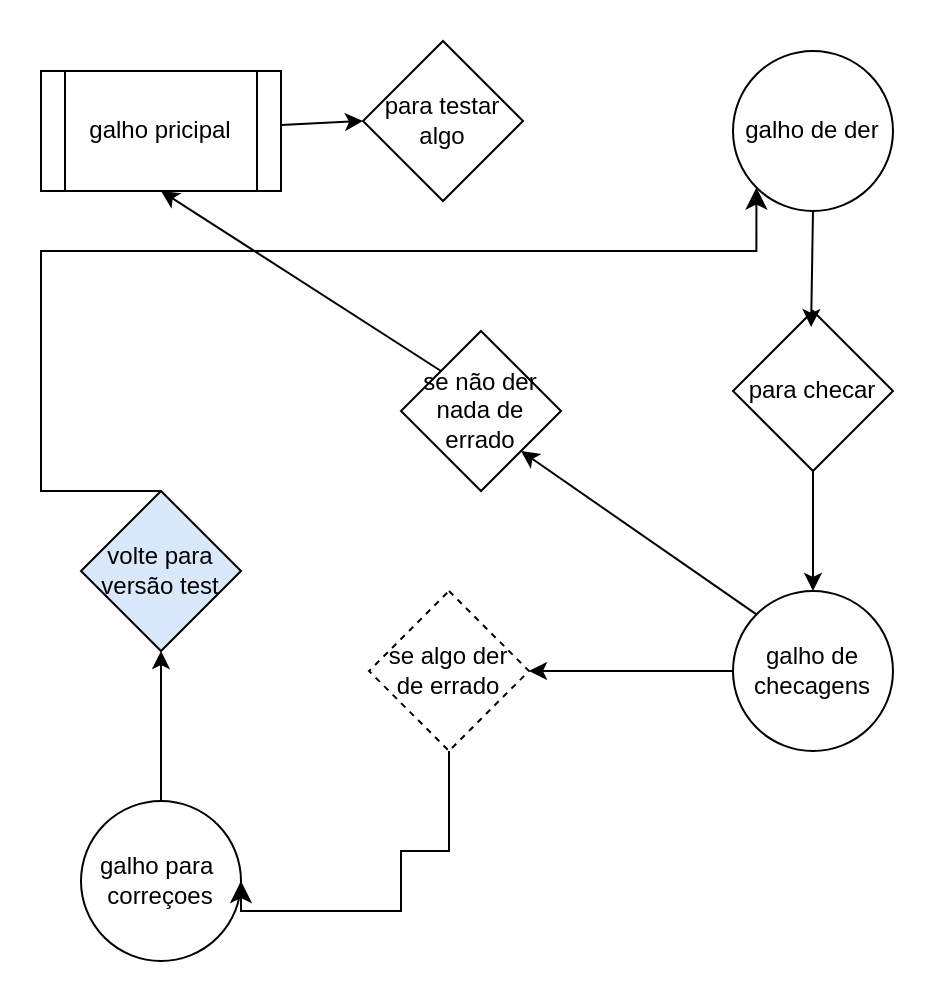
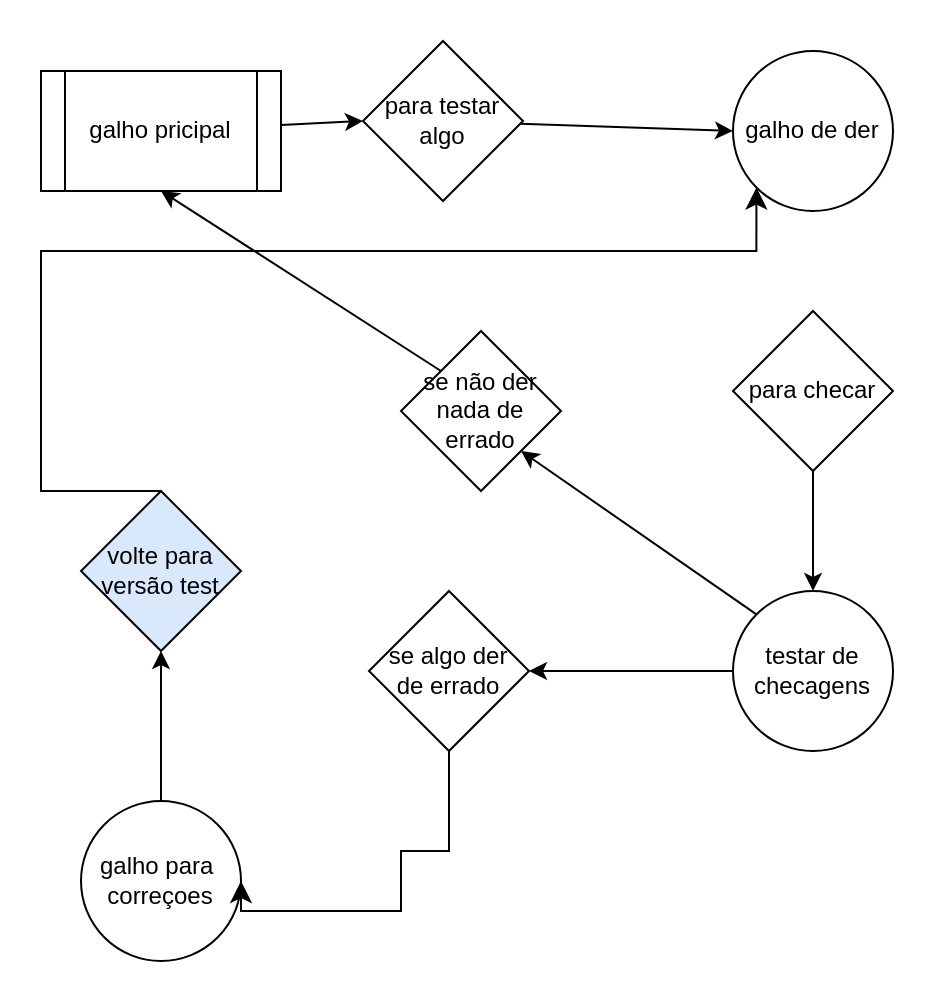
none -> (620, 127)
(812, 262) -> none
(449, 671) -> (449, 671)
(813, 671) -> (813, 671)
